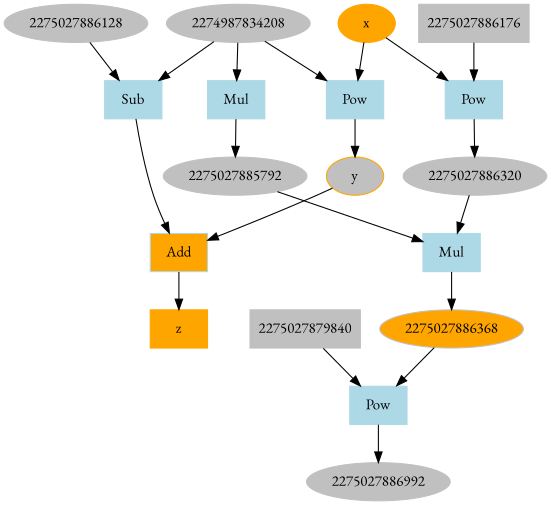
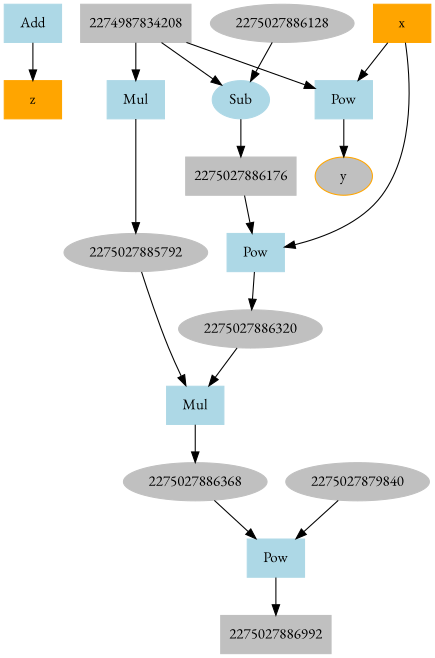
(238, 23) -> (136, 23)
(367, 23) -> (402, 23)
(133, 100) -> (241, 100)
(147, 172) -> (241, 133)
(275, 213) -> none
(179, 253) -> (33, 23)
(305, 329) -> (358, 482)
(452, 329) -> (195, 482)
(378, 482) -> (276, 635)
